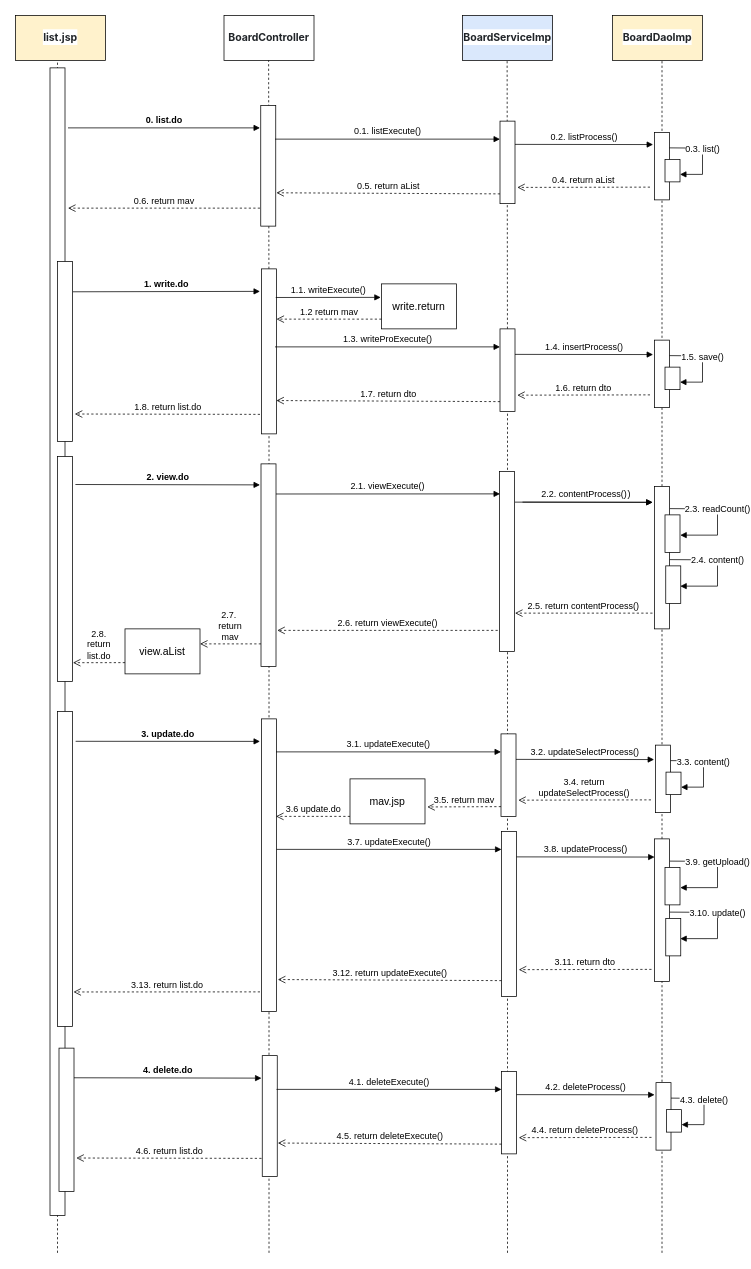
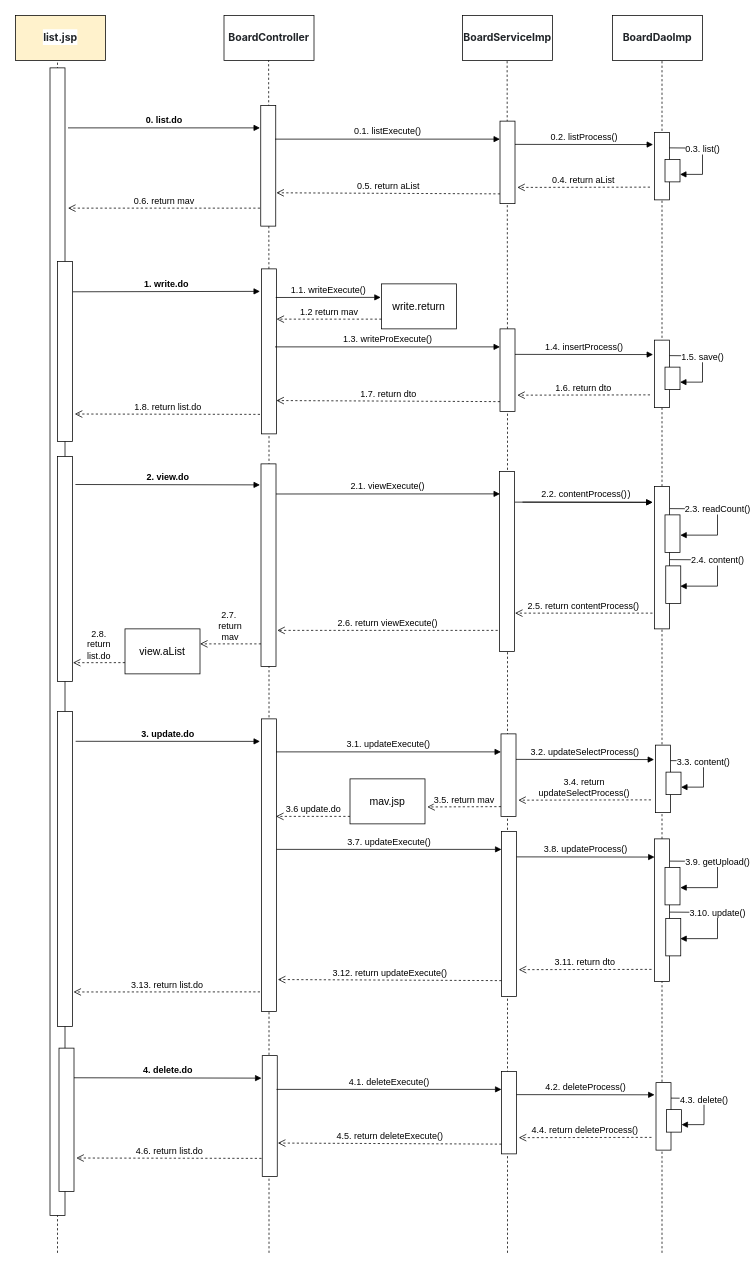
(507, 38) -> (507, 38)
(657, 38) -> (657, 38)
